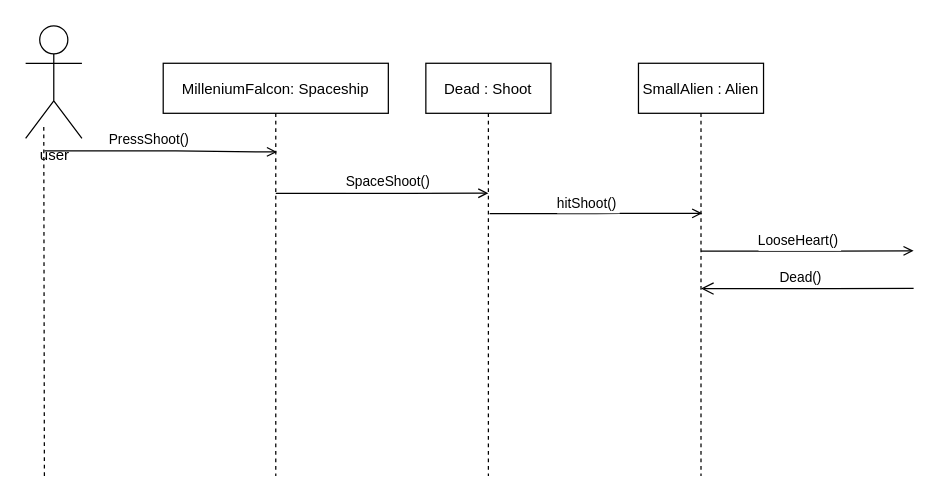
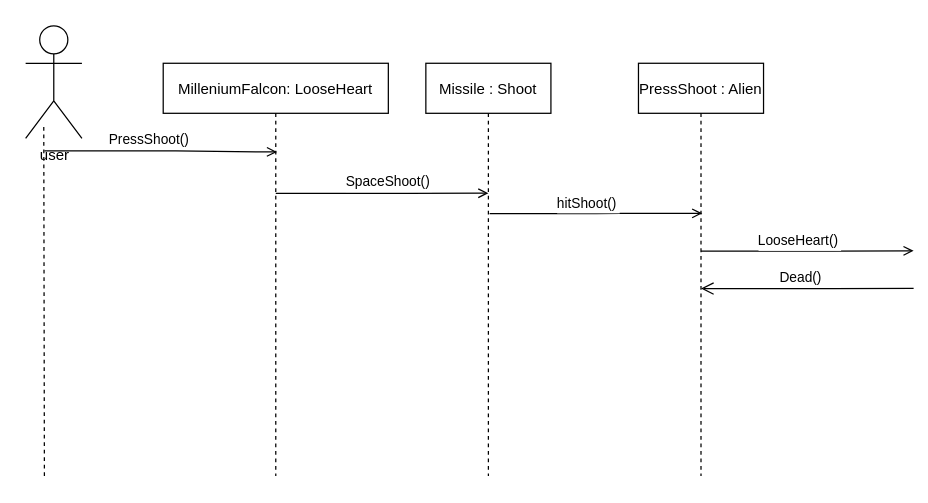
(275, 89) -> (275, 89)
(488, 89) -> (488, 89)
(700, 89) -> (700, 89)
